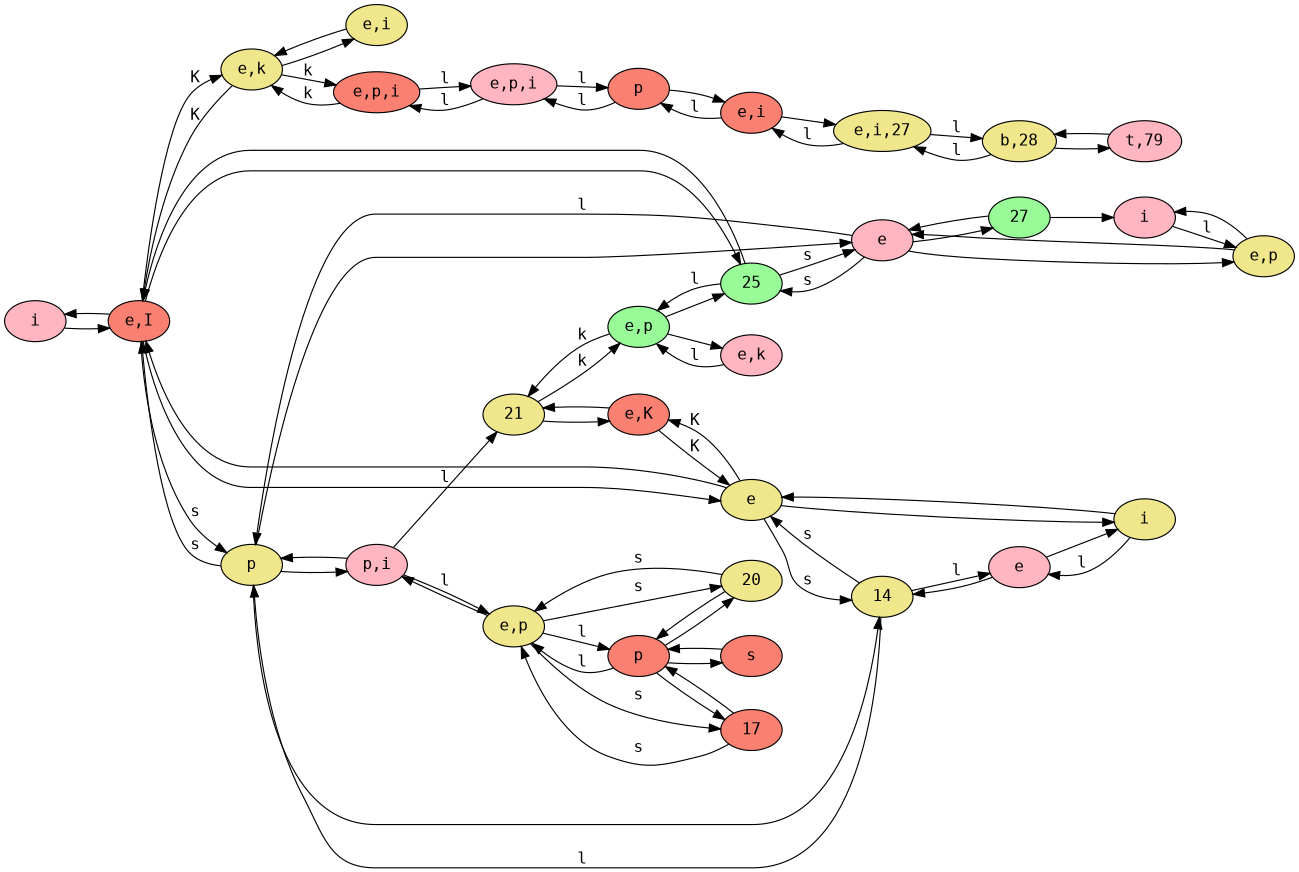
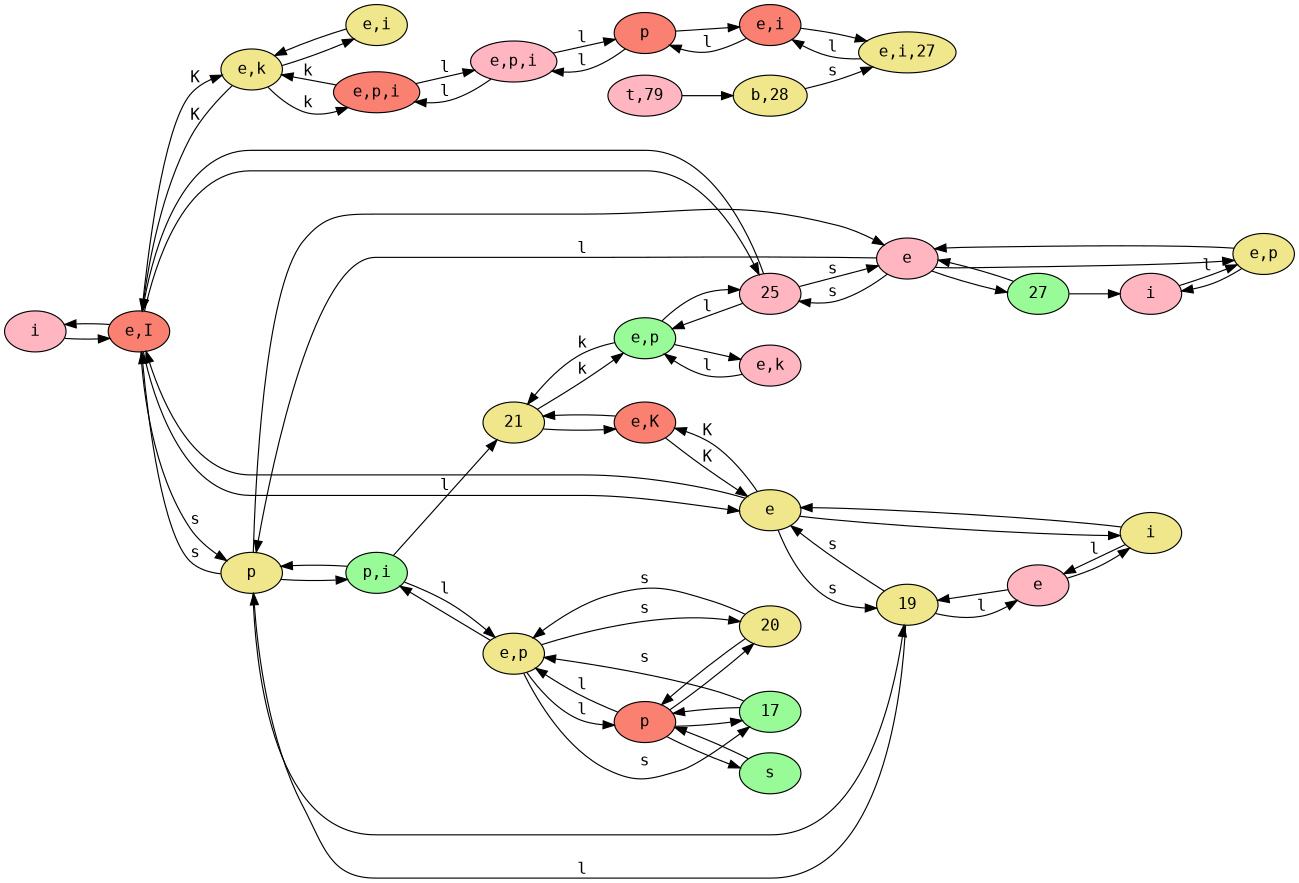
(951, 136) -> none
(1076, 149) -> none
(957, 151) -> (833, 71)
(751, 284) -> (770, 294)
(377, 565) -> (377, 573)
(882, 597) -> (907, 605)
(751, 656) -> (770, 773)
(751, 730) -> (770, 712)
